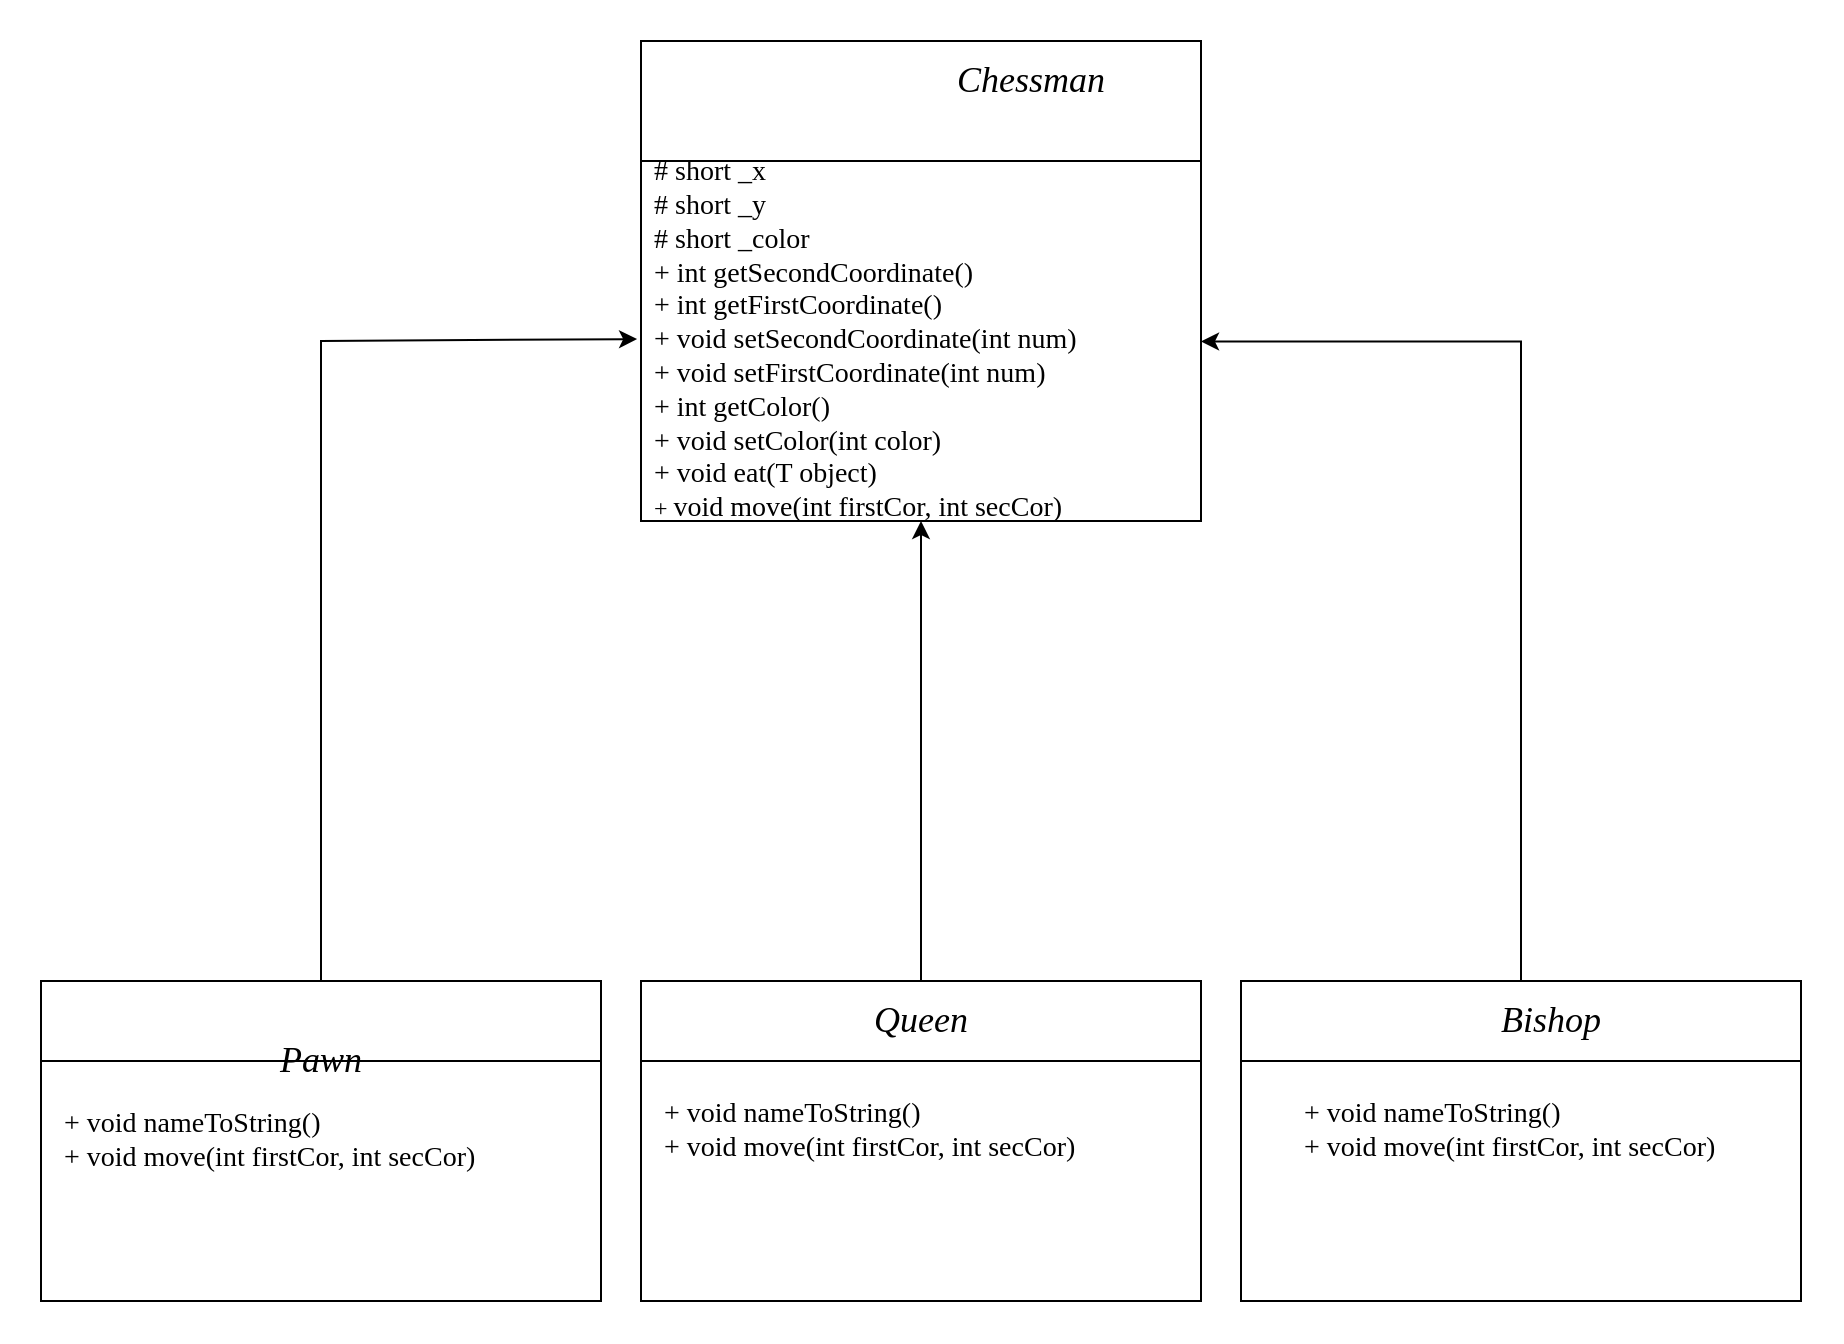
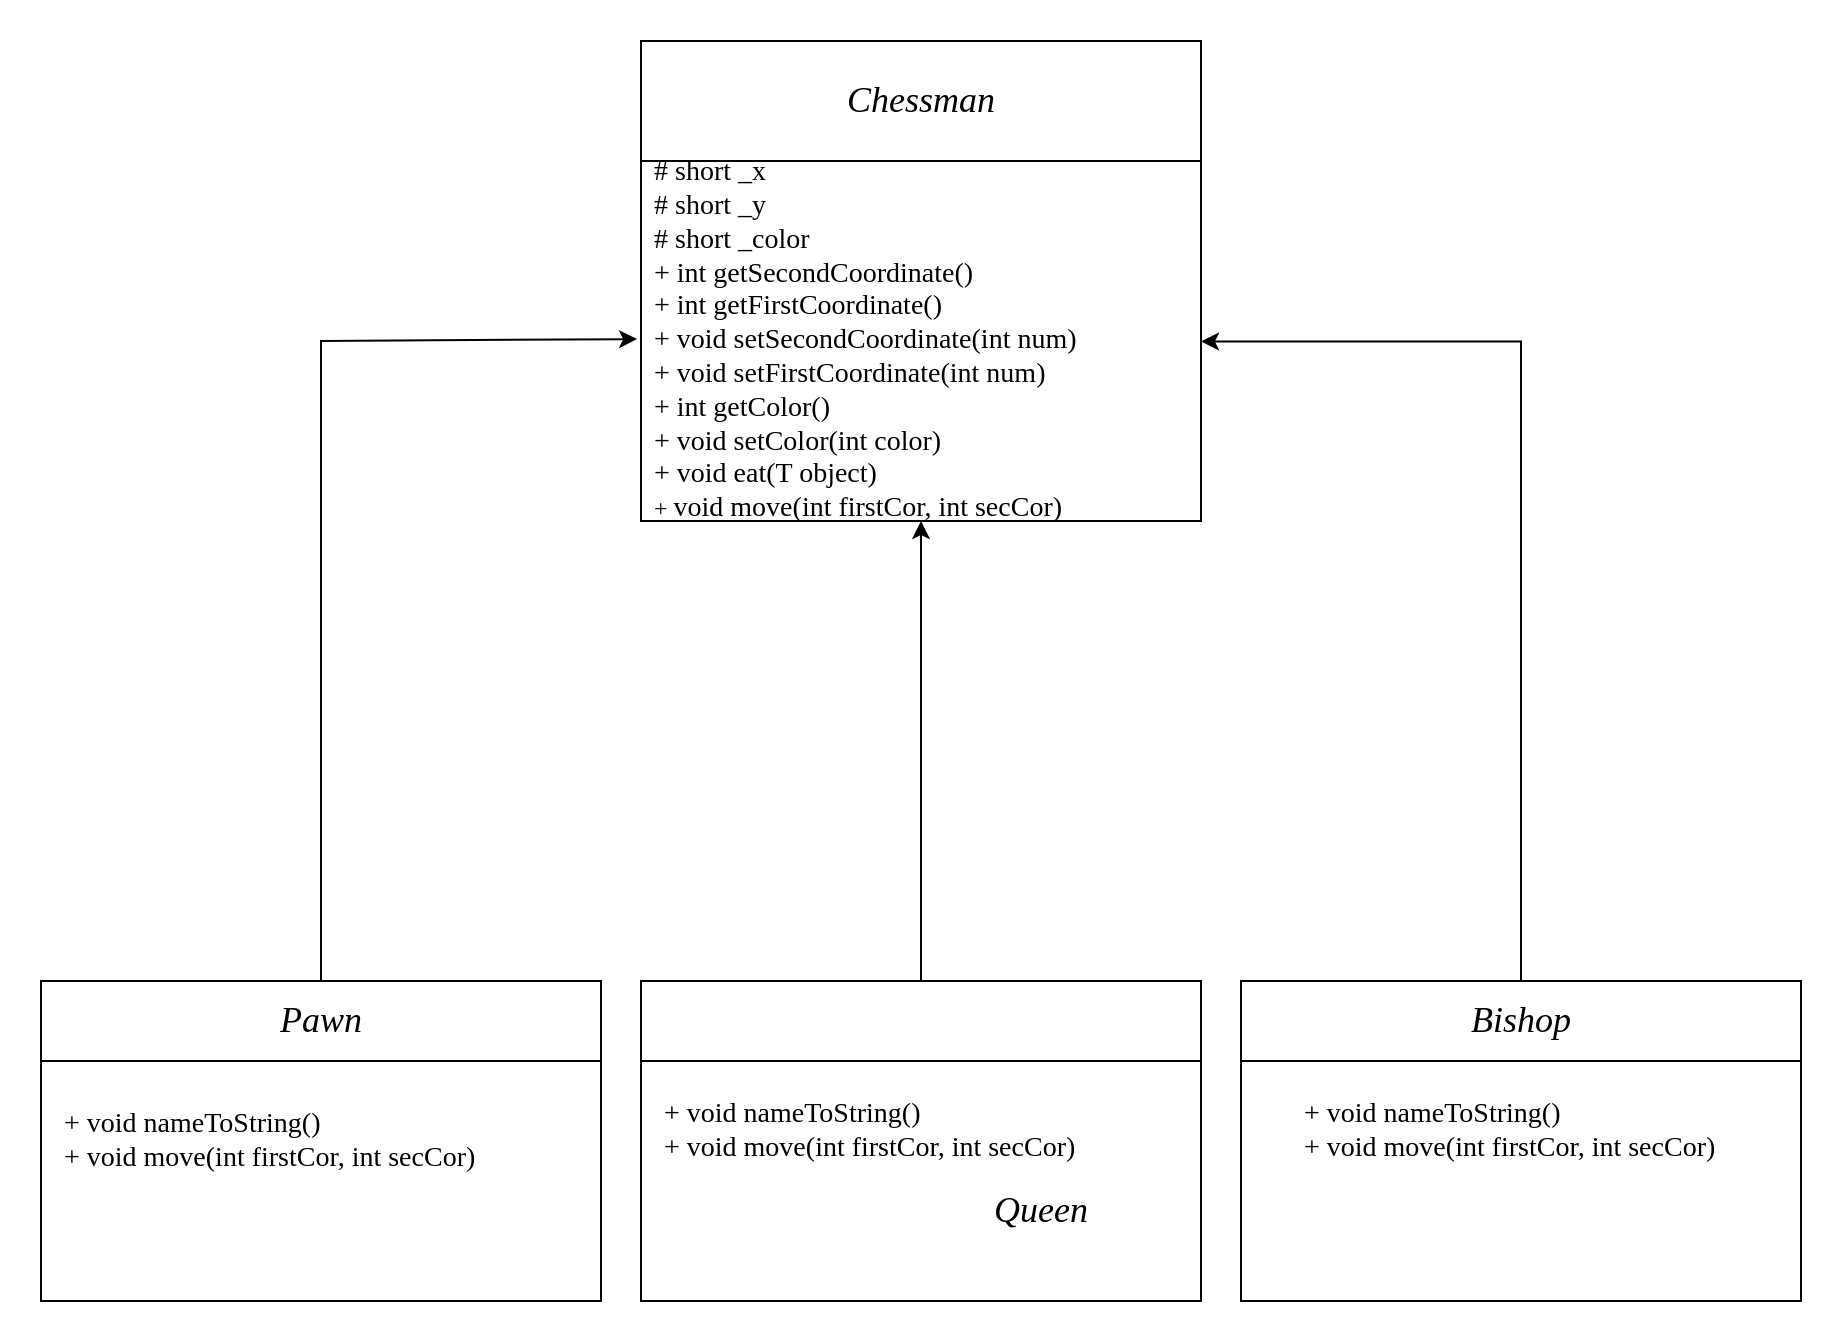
(1031, 81) -> (921, 101)
(921, 1021) -> (1041, 1211)
(1551, 1021) -> (1521, 1021)
(321, 1061) -> (321, 1021)
